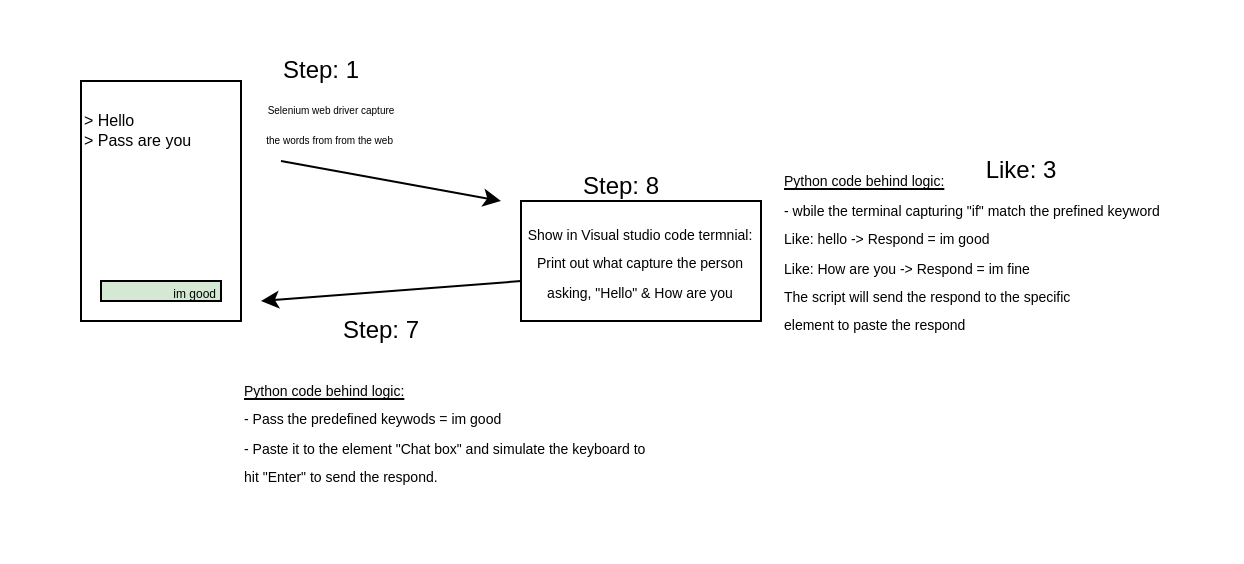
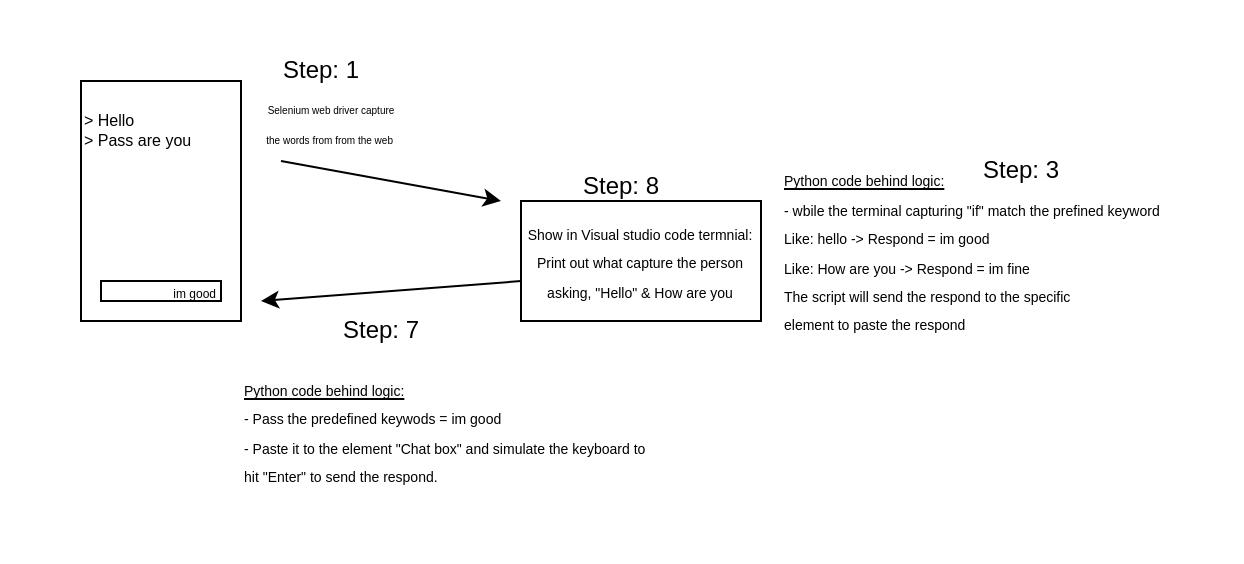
(1022, 171) -> (1022, 171)
(161, 291) -> (161, 291)
